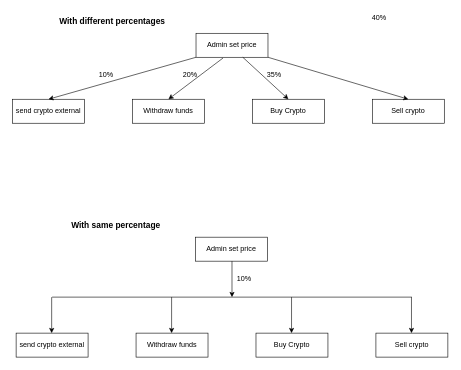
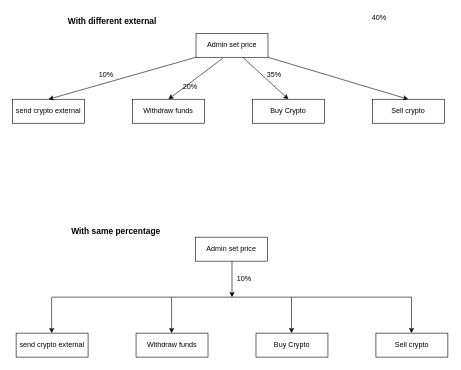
(112, 21) -> (112, 21)
(190, 75) -> (190, 87)
(116, 225) -> (116, 231)
